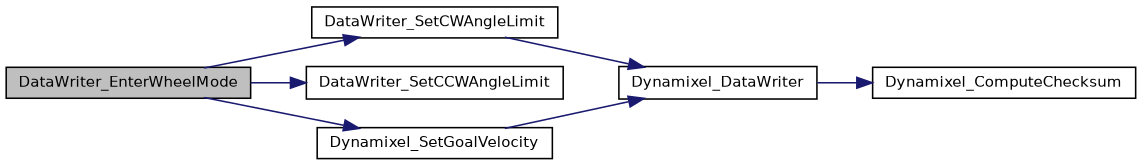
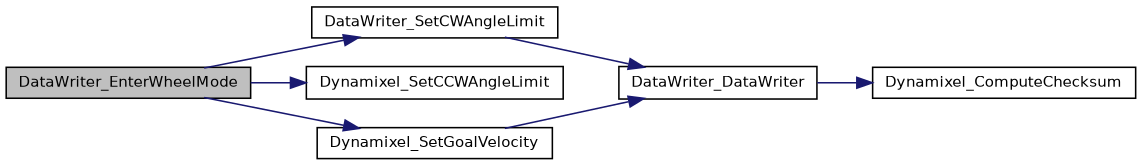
(435, 83) -> (435, 83)
(718, 83) -> (718, 83)
